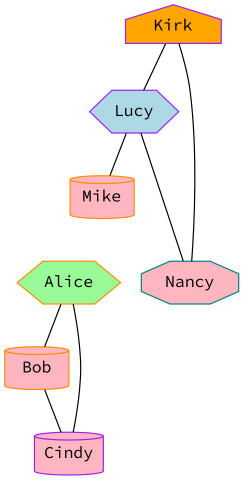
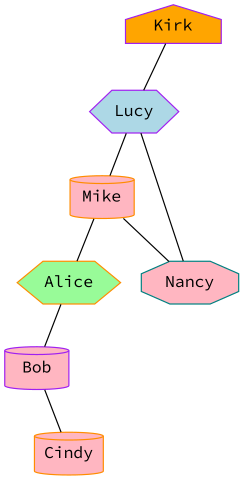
(194, 152) -> (146, 240)
(37, 368) -> (37, 368)
(81, 368) -> (85, 240)
(69, 454) -> (69, 454)
